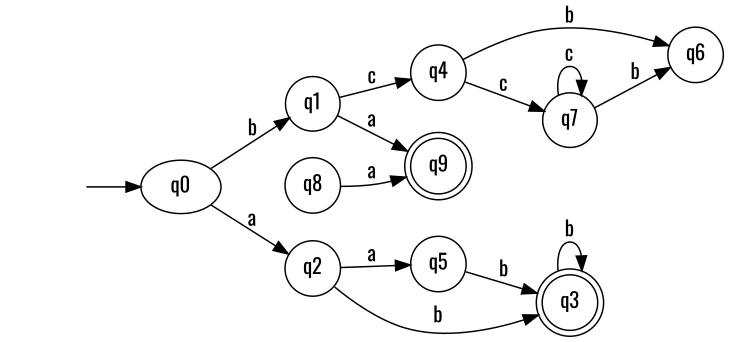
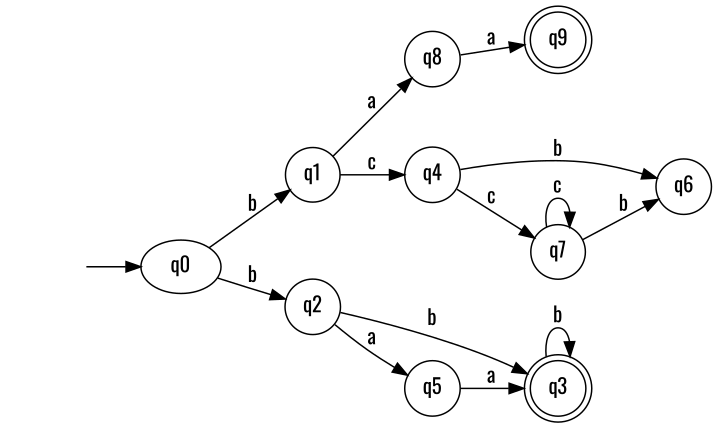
(366, 130) -> (367, 123)
(253, 220) -> (253, 276)
(504, 271) -> (492, 377)
